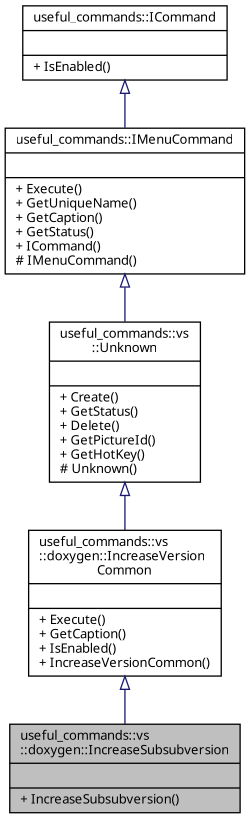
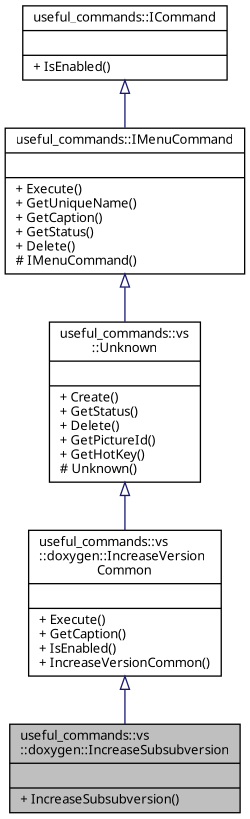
(59, 247) -> (46, 247)
